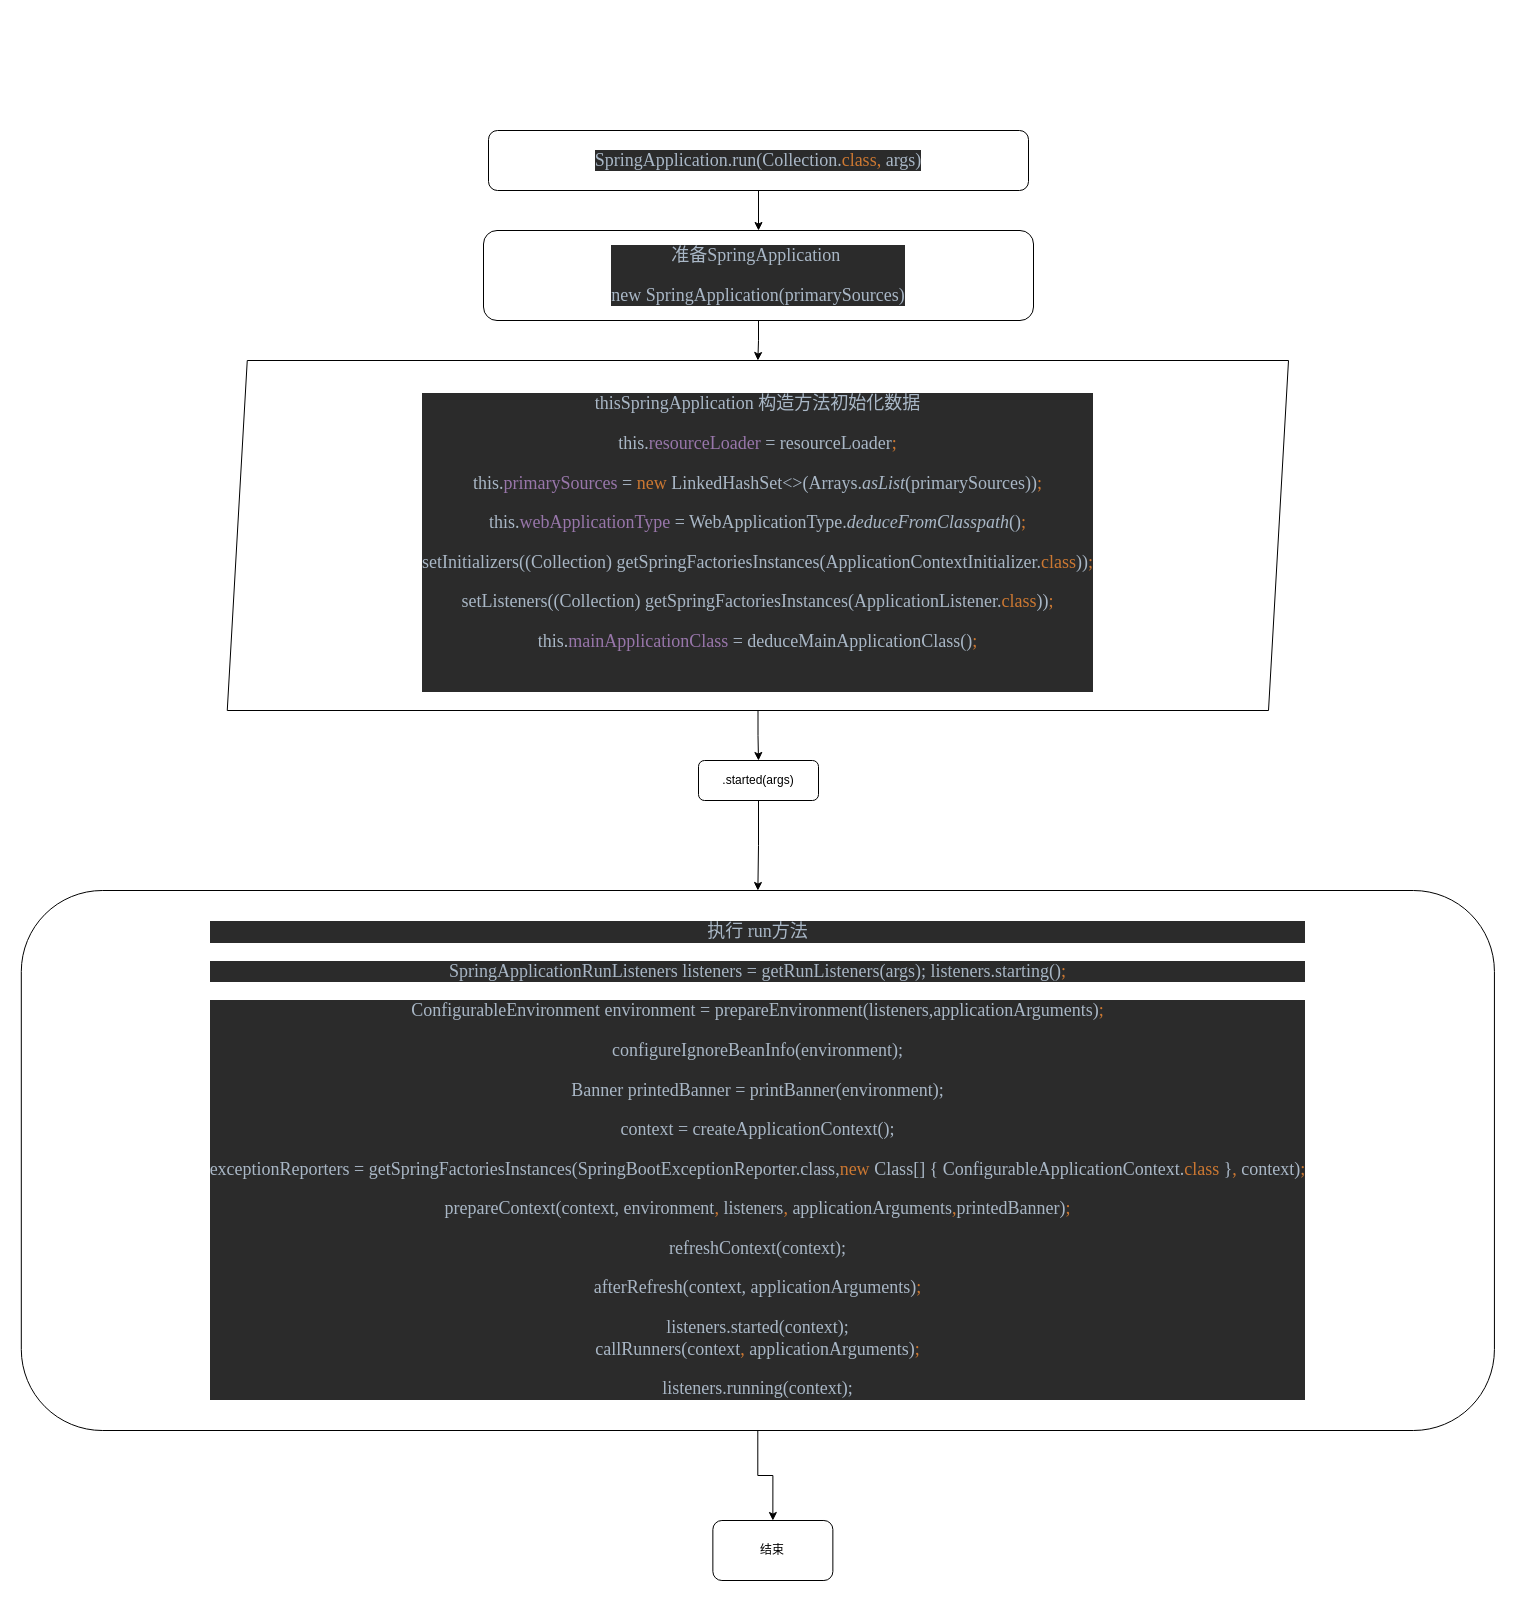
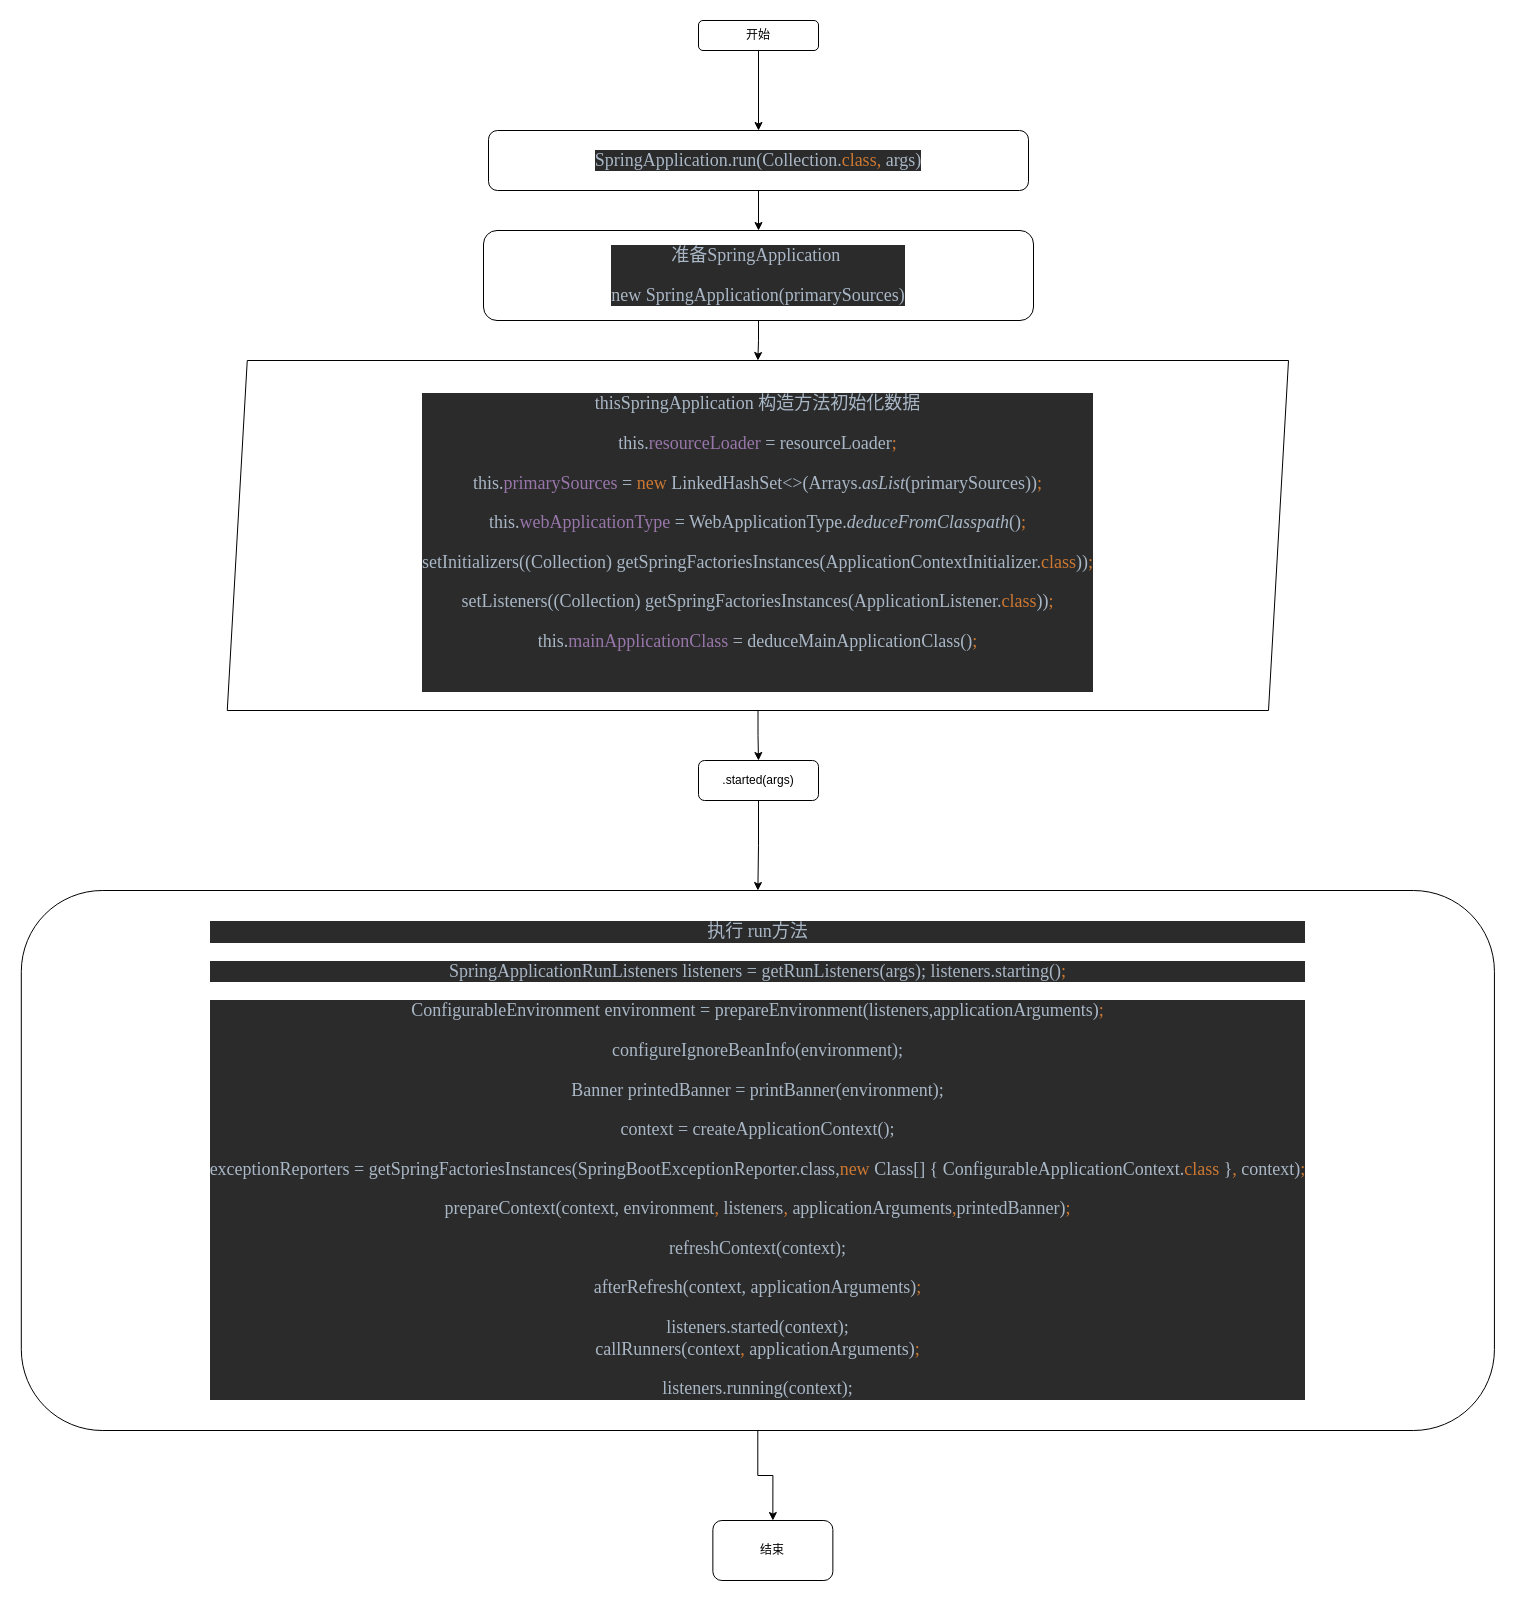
none -> (759, 36)
none -> (759, 87)
